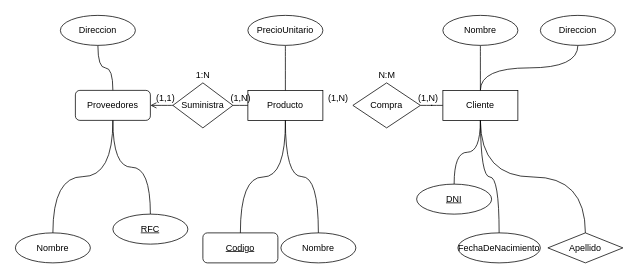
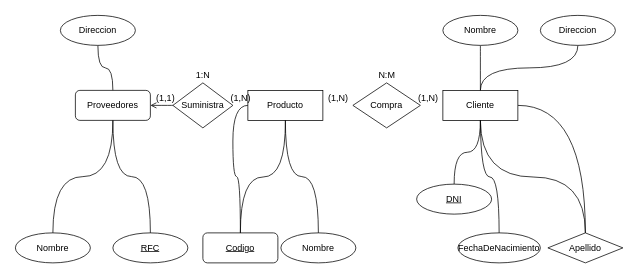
(285, 30) -> none
(285, 67) -> none
(239, 105) -> (233, 155)
(432, 105) -> (573, 147)
(150, 229) -> (150, 248)
